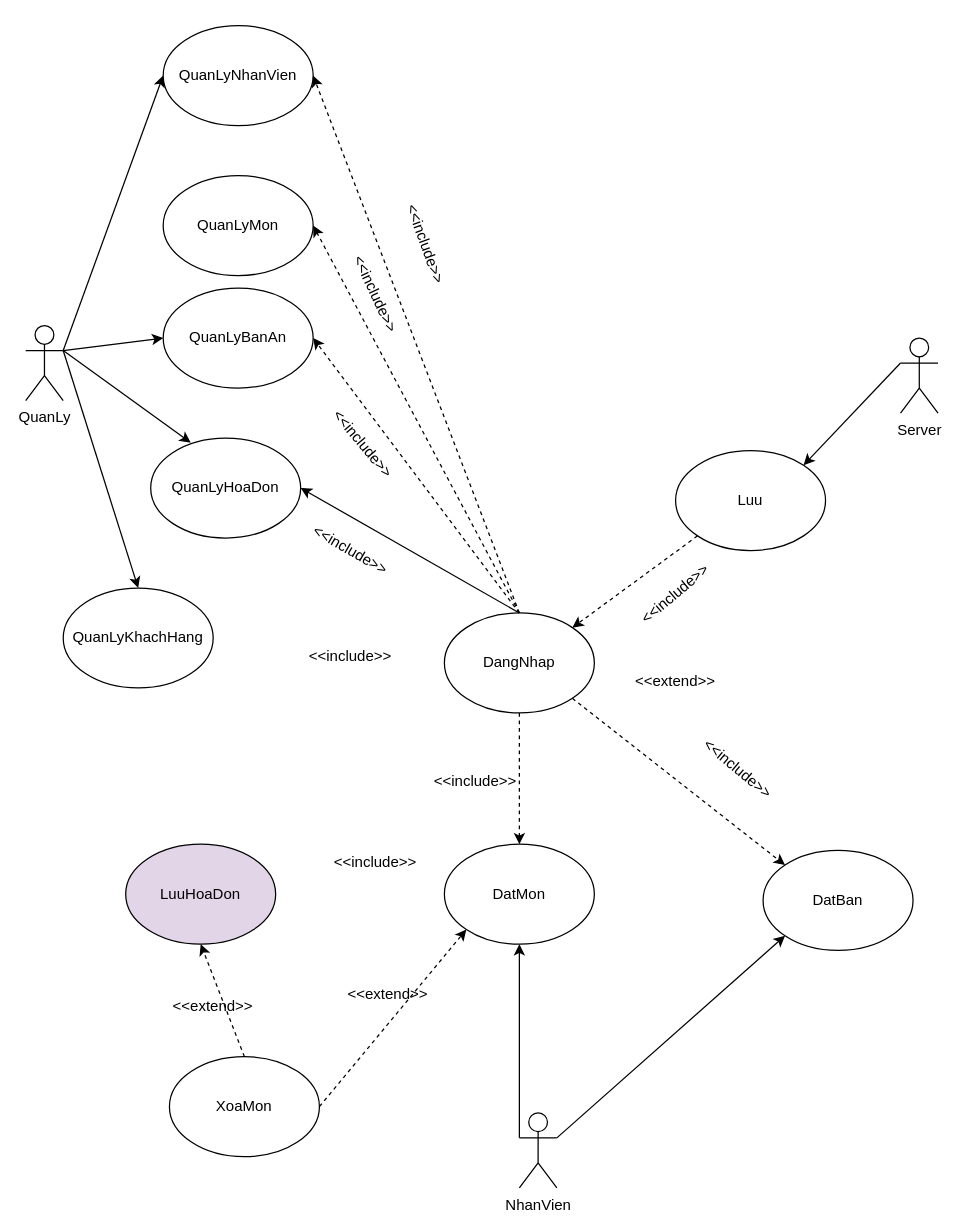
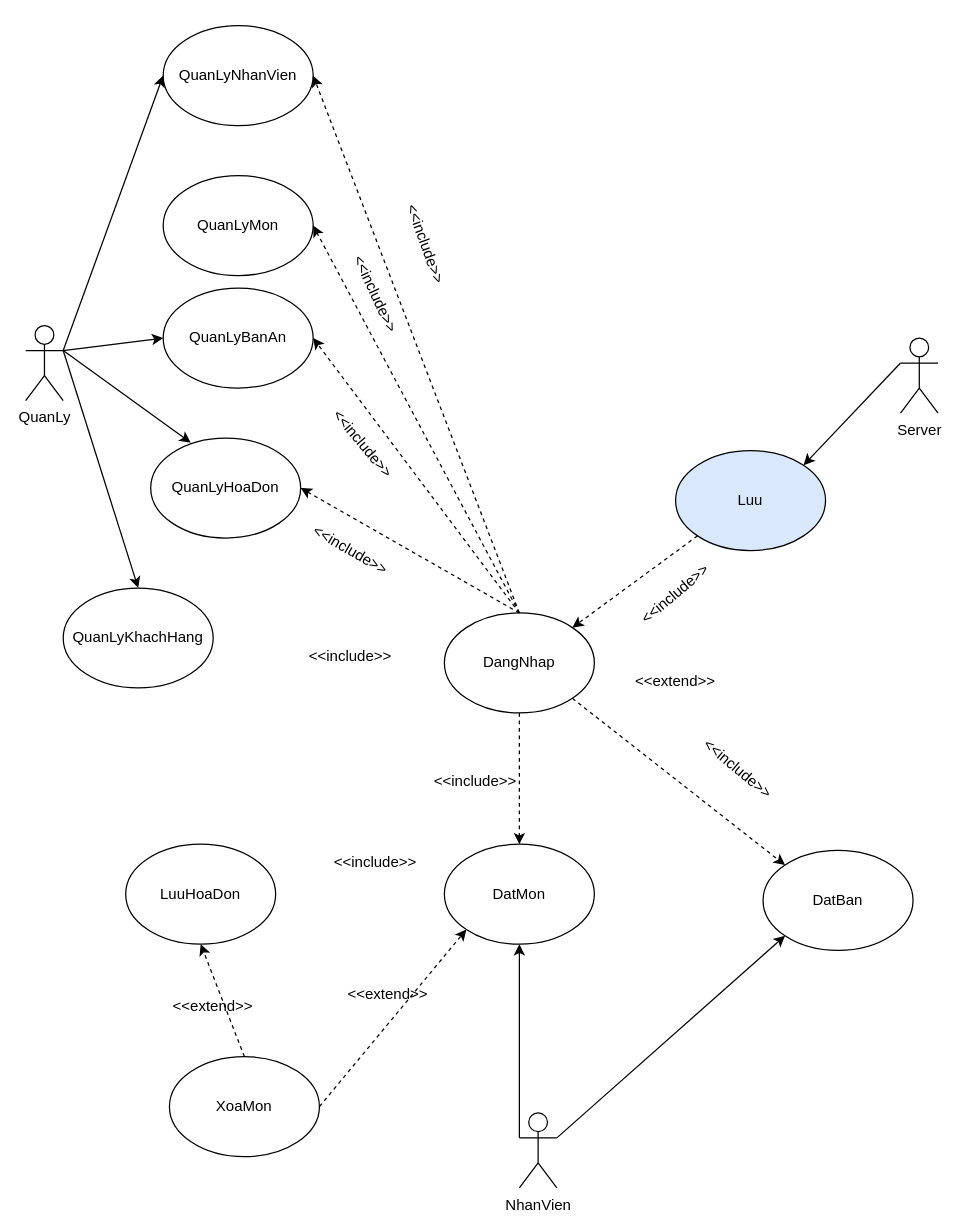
(751, 501) -> (751, 501)
(411, 551) -> (411, 551)
(201, 894) -> (201, 894)
